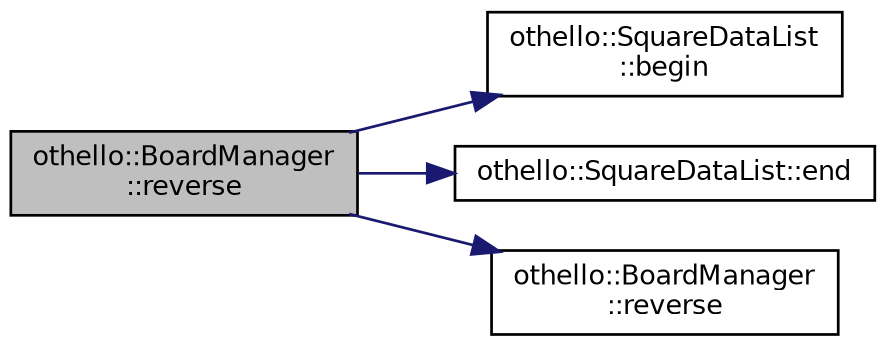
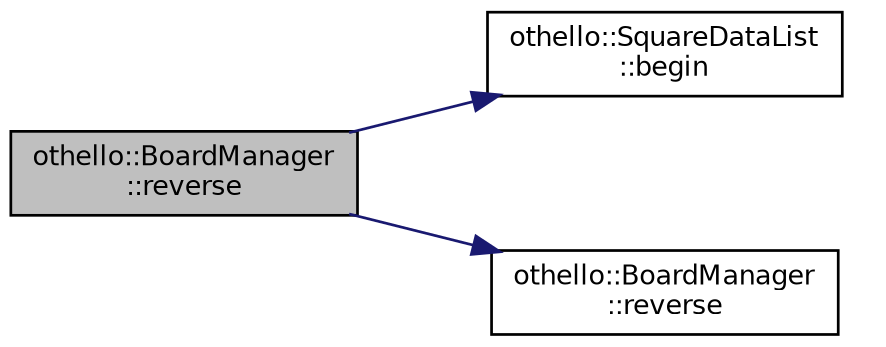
(665, 173) -> none
